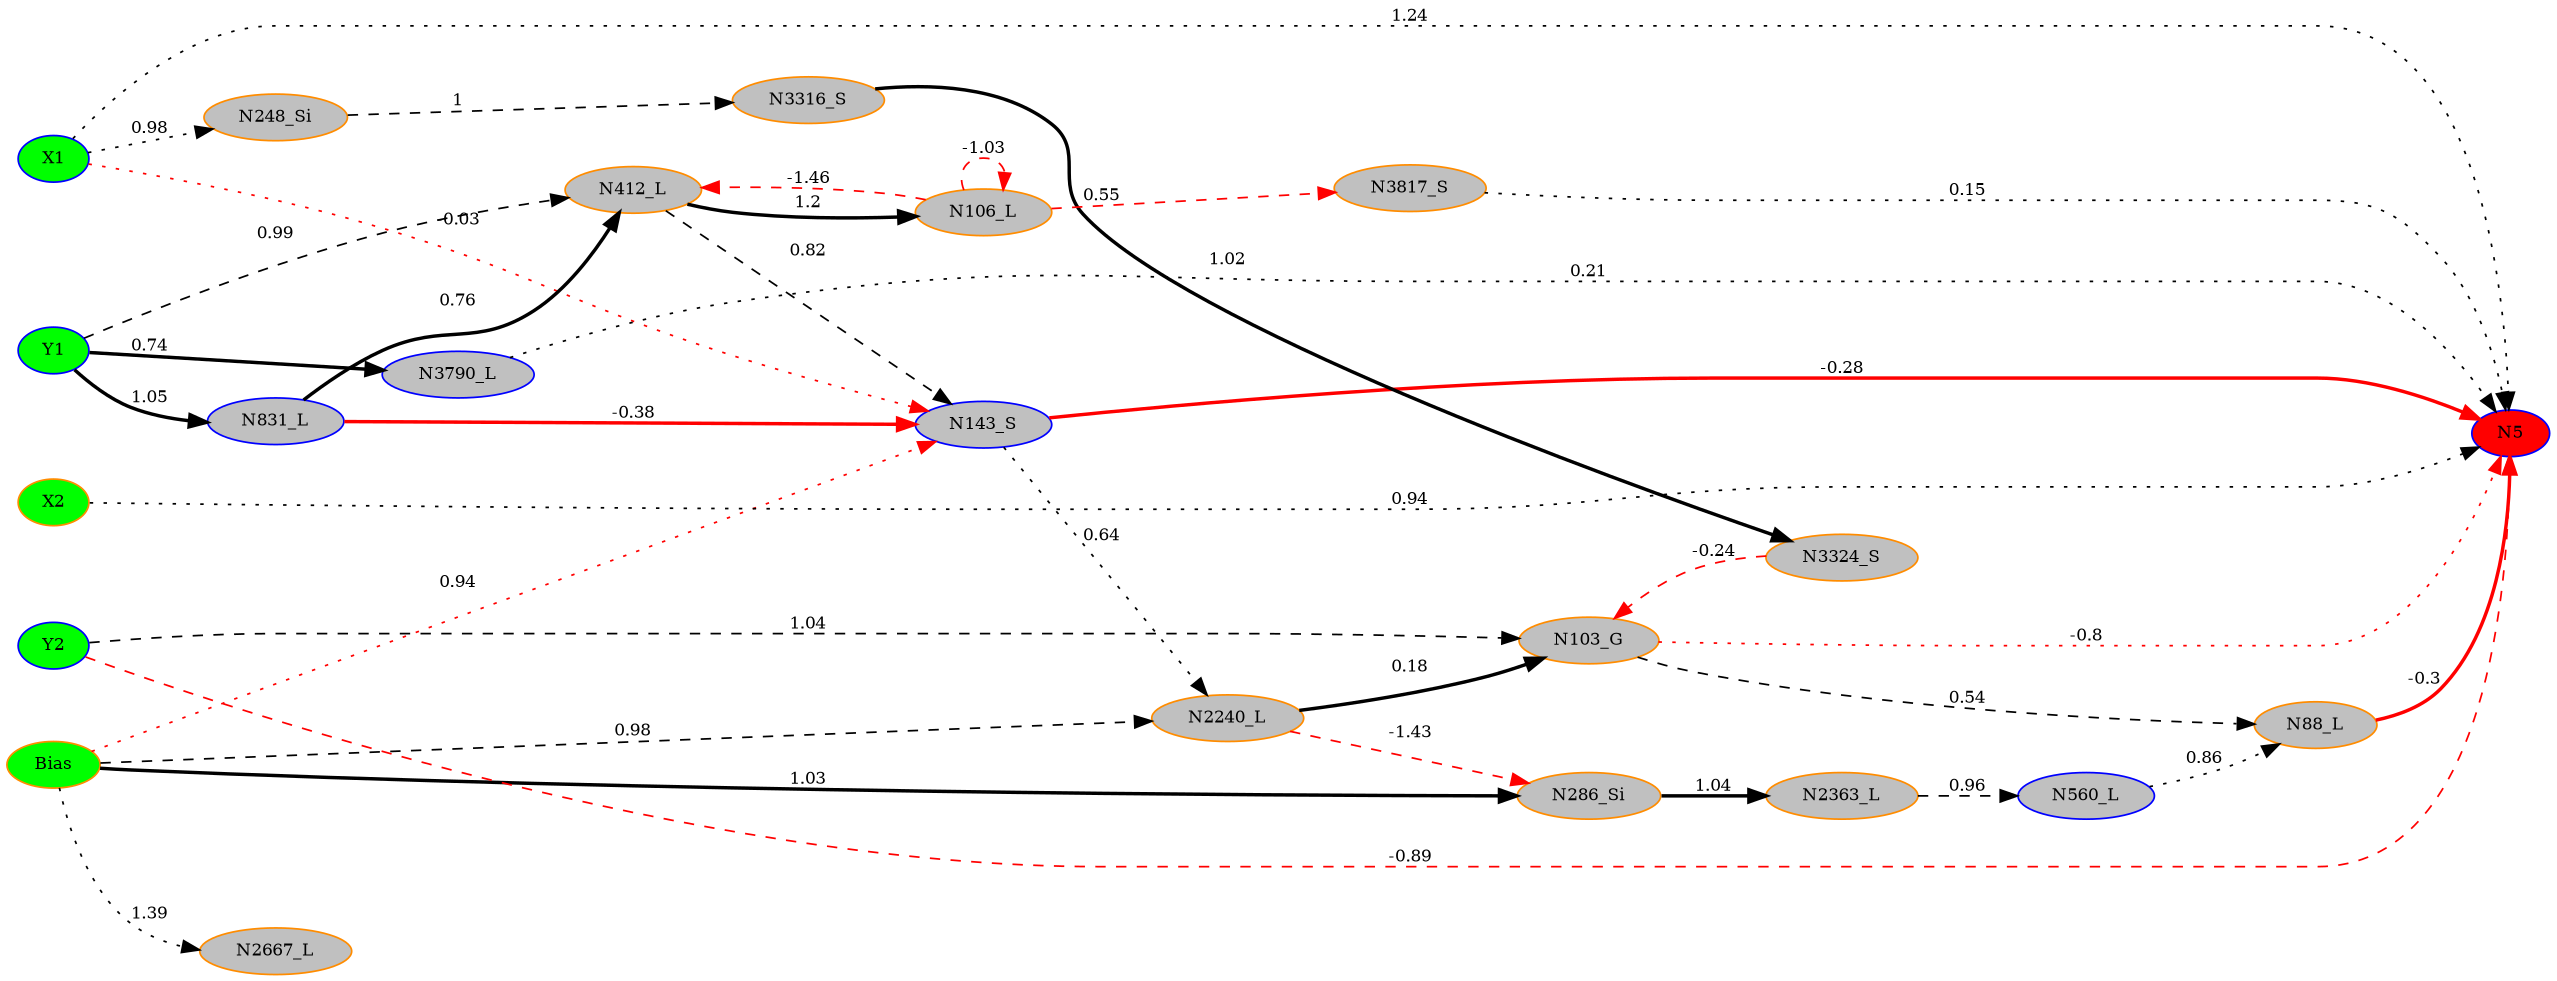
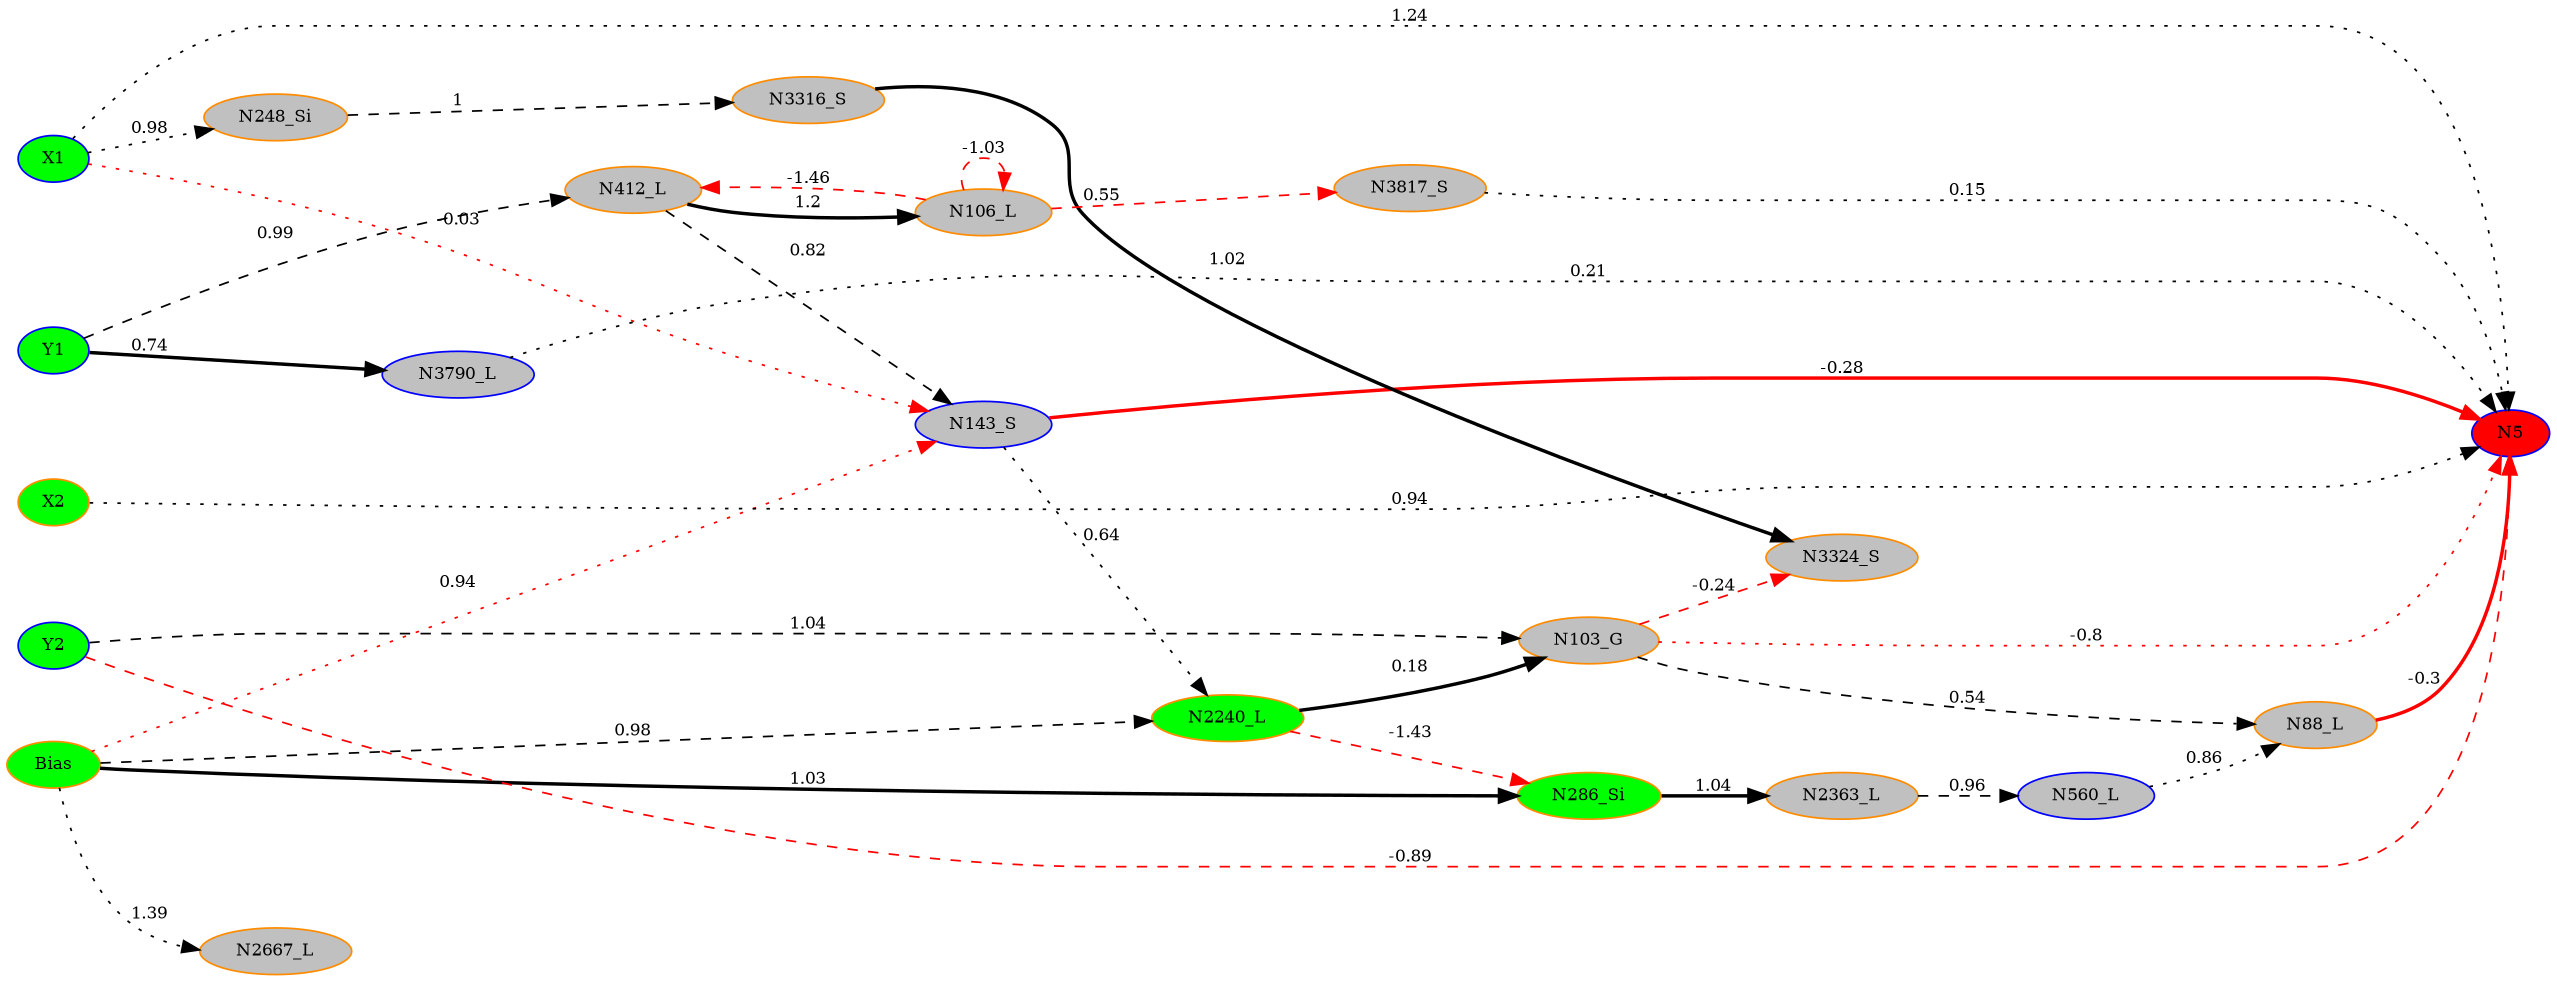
(276, 421) -> none
(1692, 570) -> (1706, 602)
(1228, 718) -> (1228, 718)
(1589, 796) -> (1589, 796)
